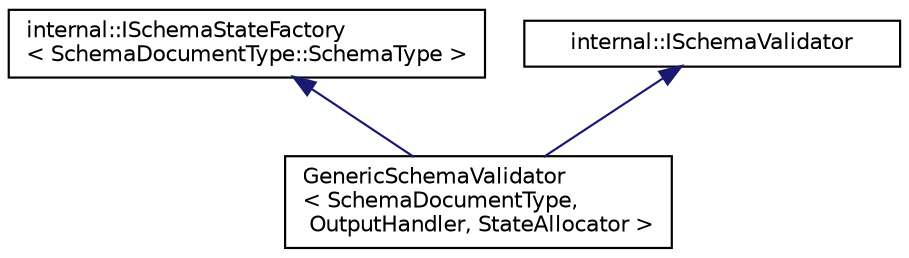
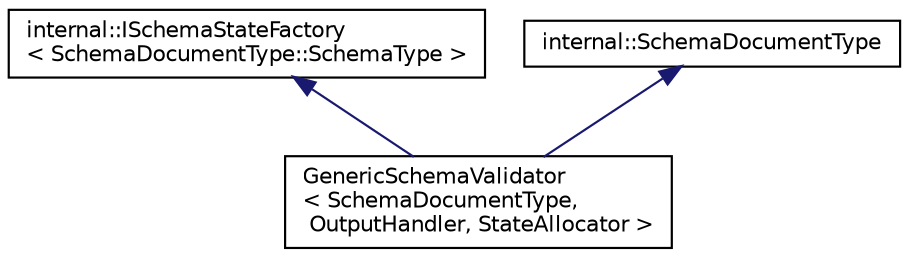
(712, 44) -> (712, 44)
